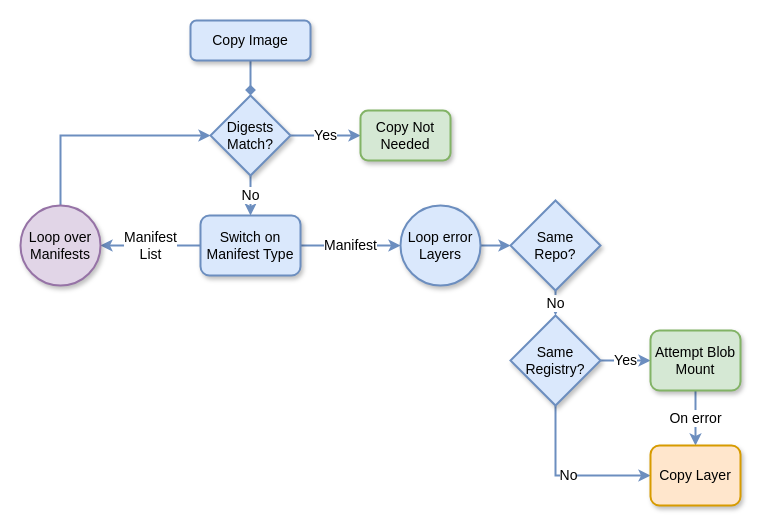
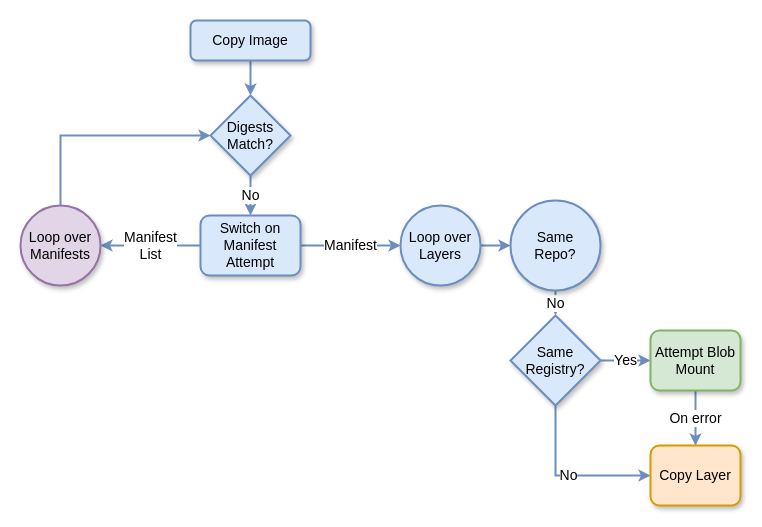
(251, 84) -> (251, 85)
(321, 136) -> none
(406, 136) -> none
(251, 246) -> (251, 246)
(441, 246) -> (441, 246)
(556, 246) -> (556, 246)
